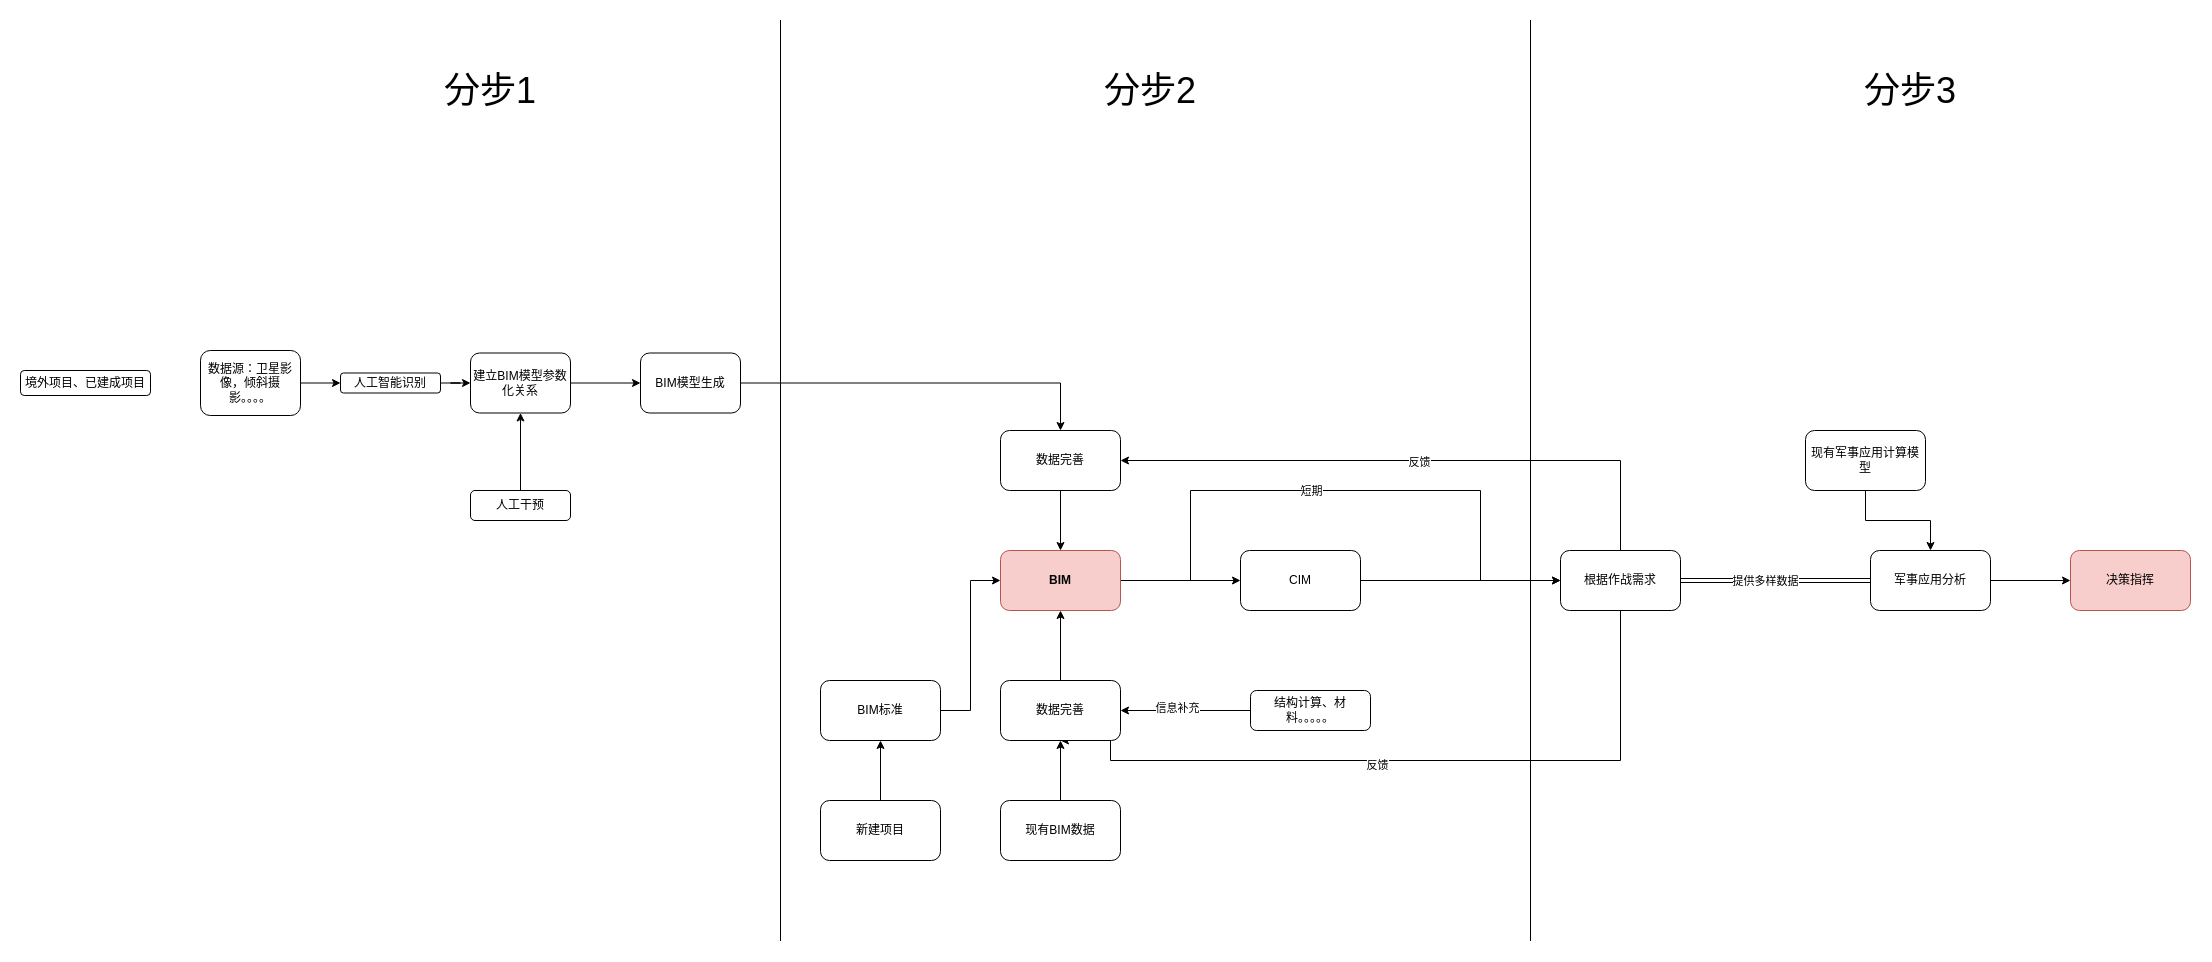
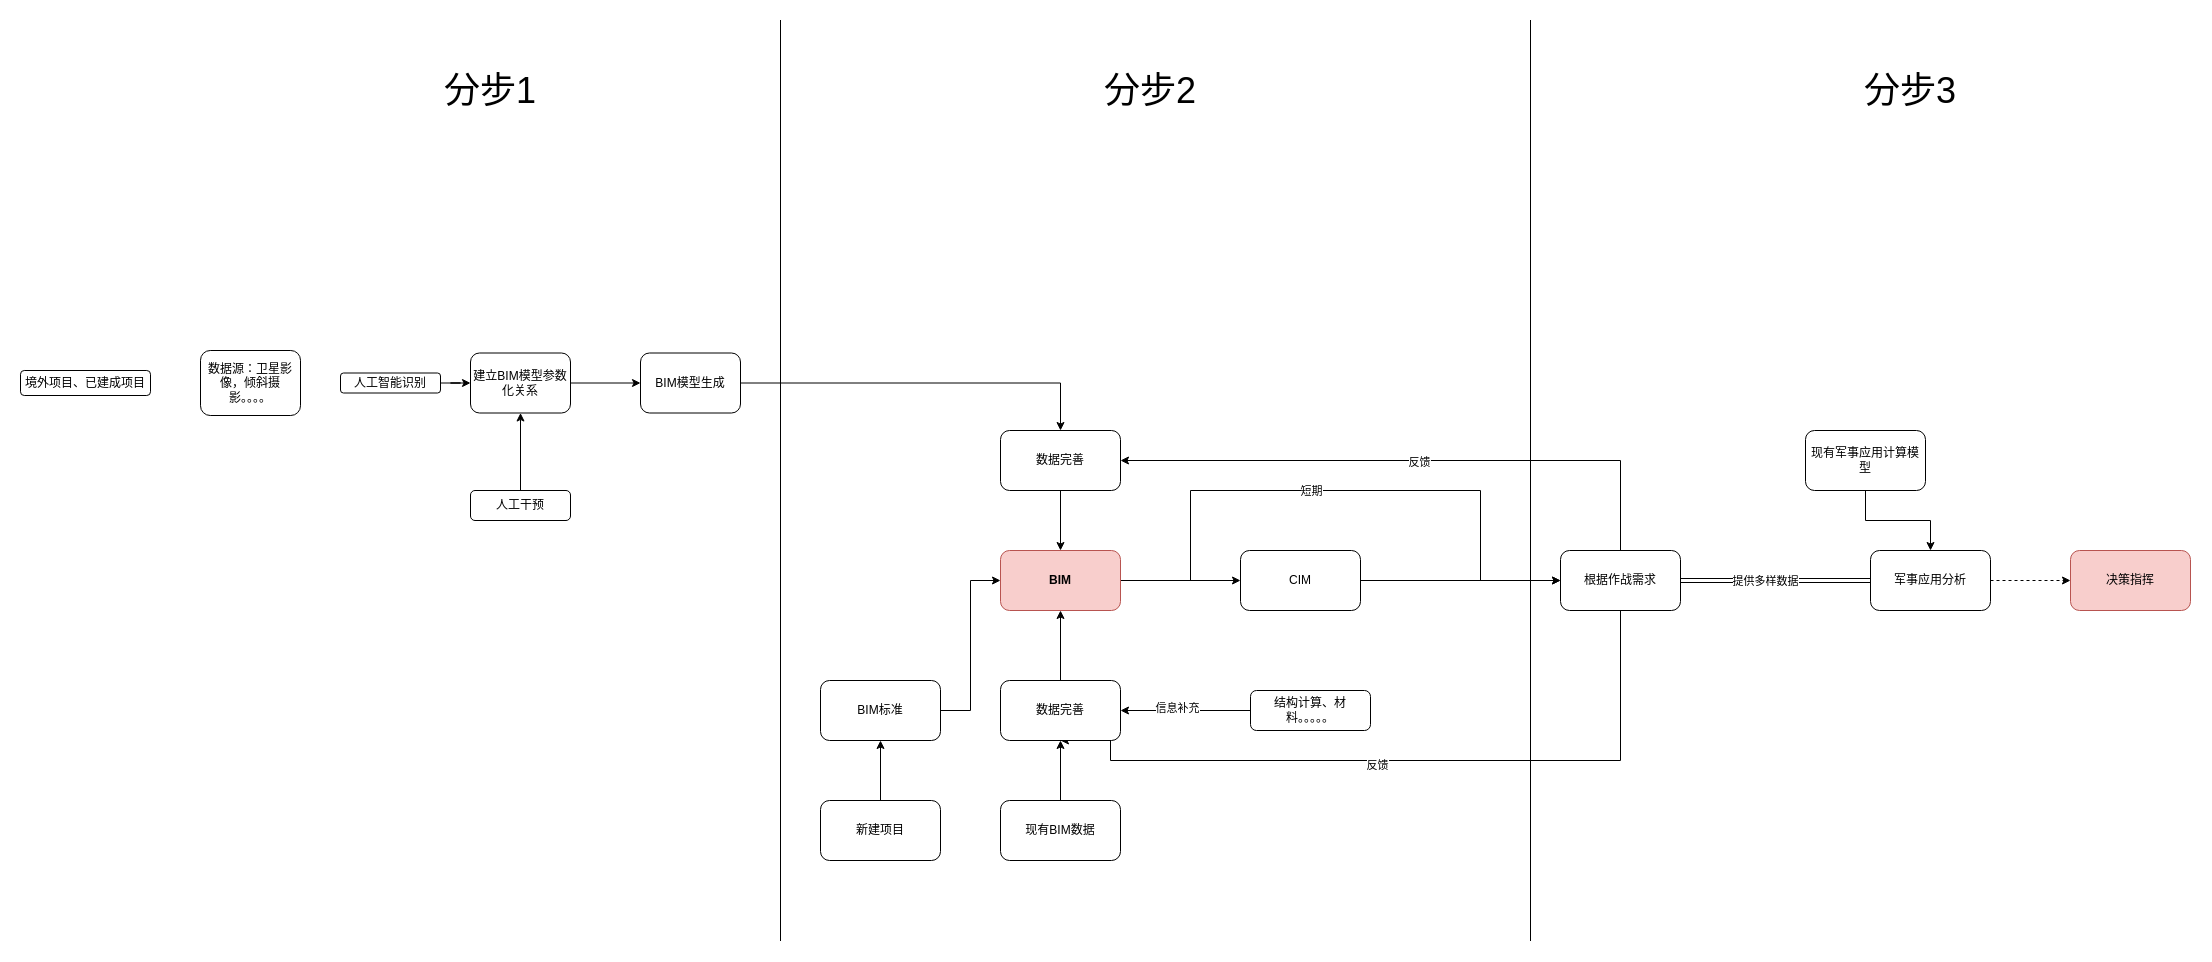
(317, 383) -> none
(2028, 581) -> (2028, 581)
